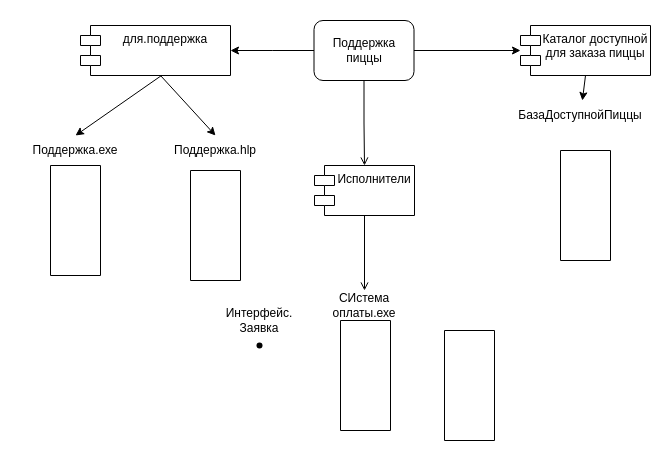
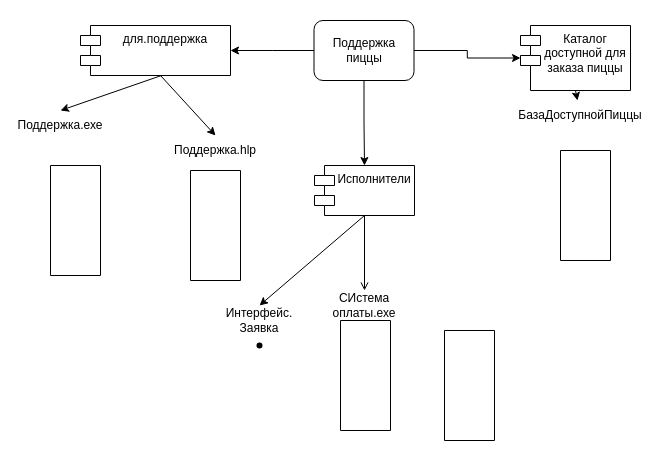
(586, 51) -> (576, 58)
(76, 151) -> (61, 126)
(364, 159) -> (364, 157)
none -> (313, 259)
